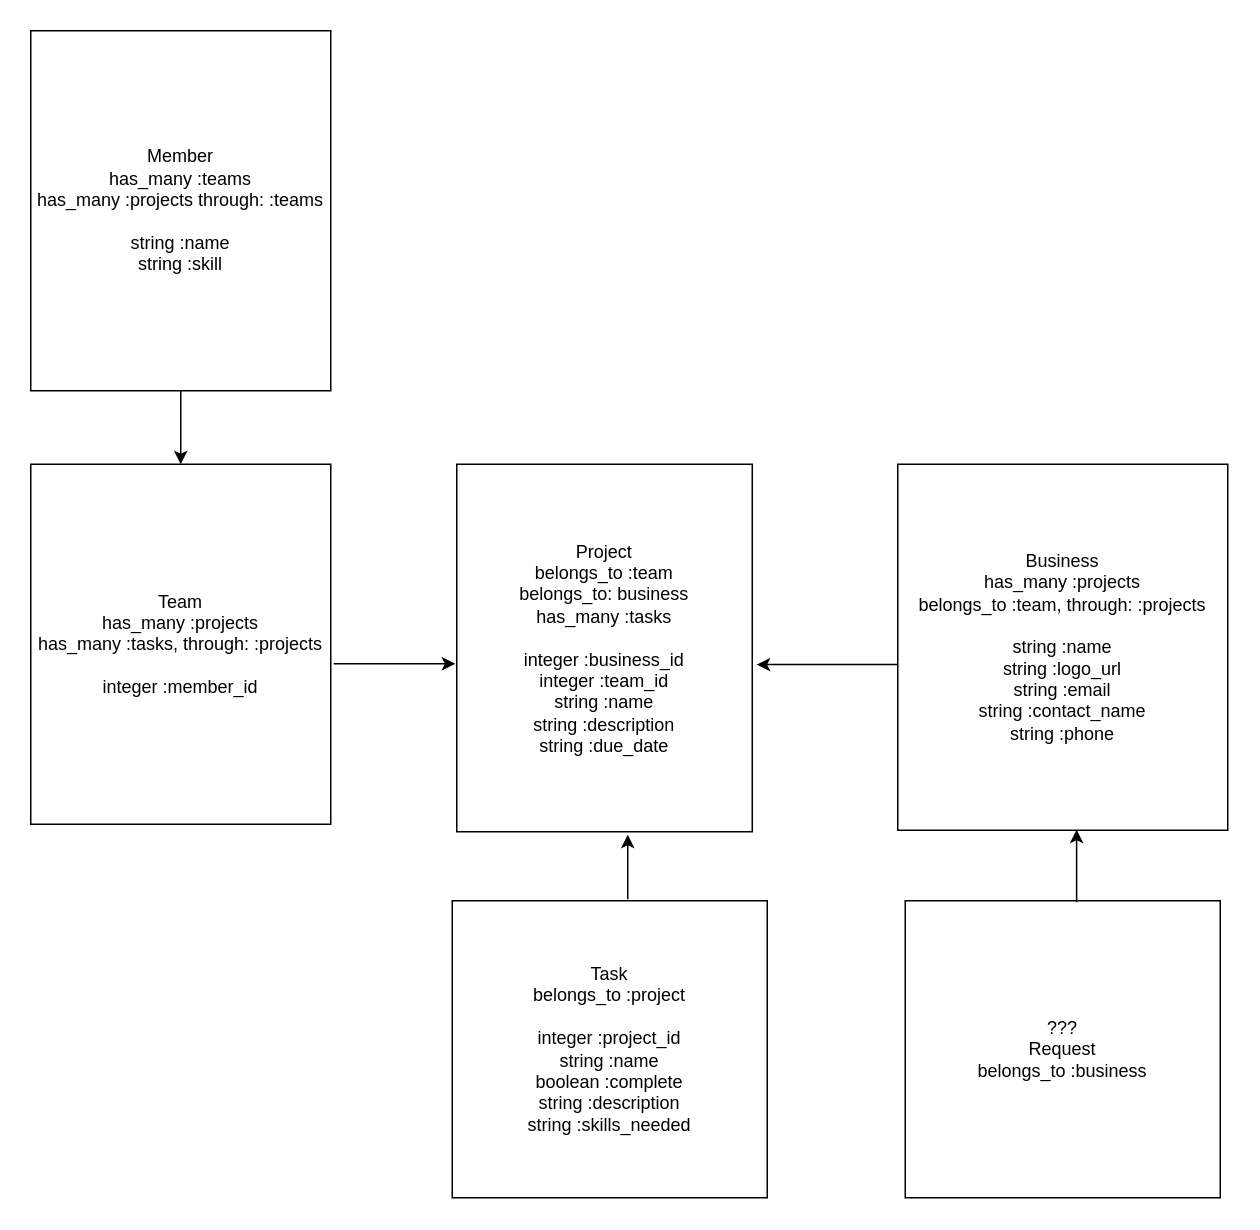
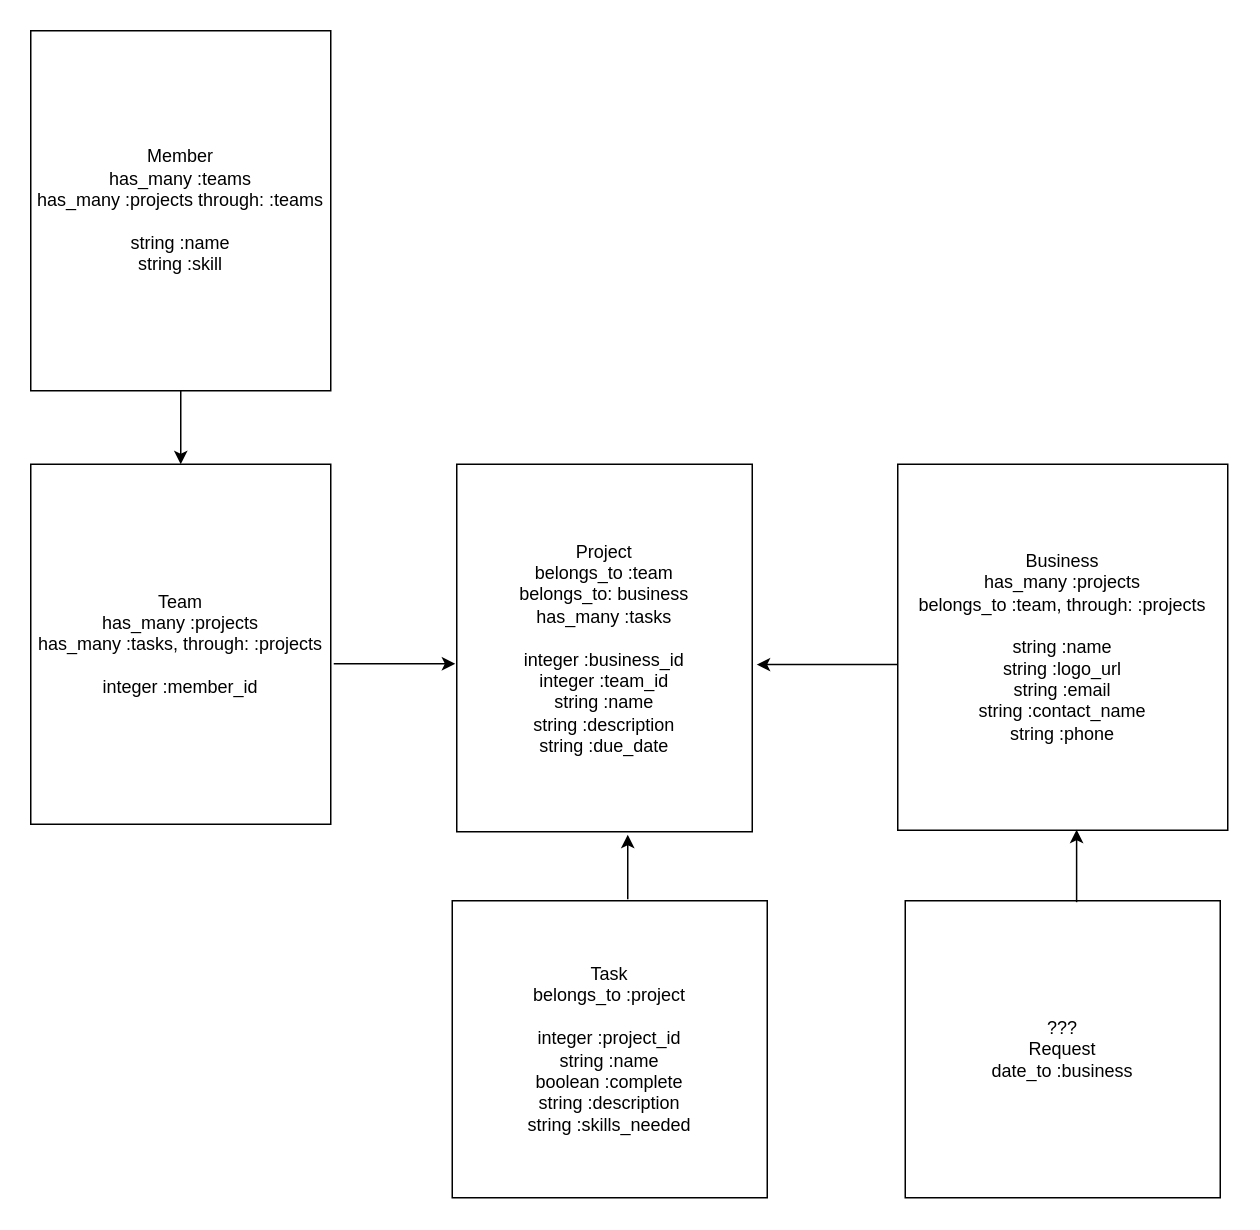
(1063, 1049) -> (1063, 1049)
